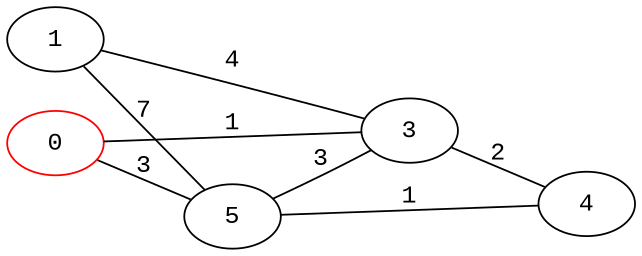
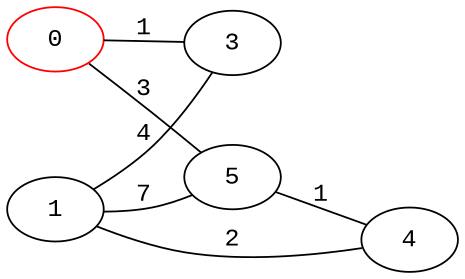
(498, 167) -> (228, 257)
(323, 175) -> none
